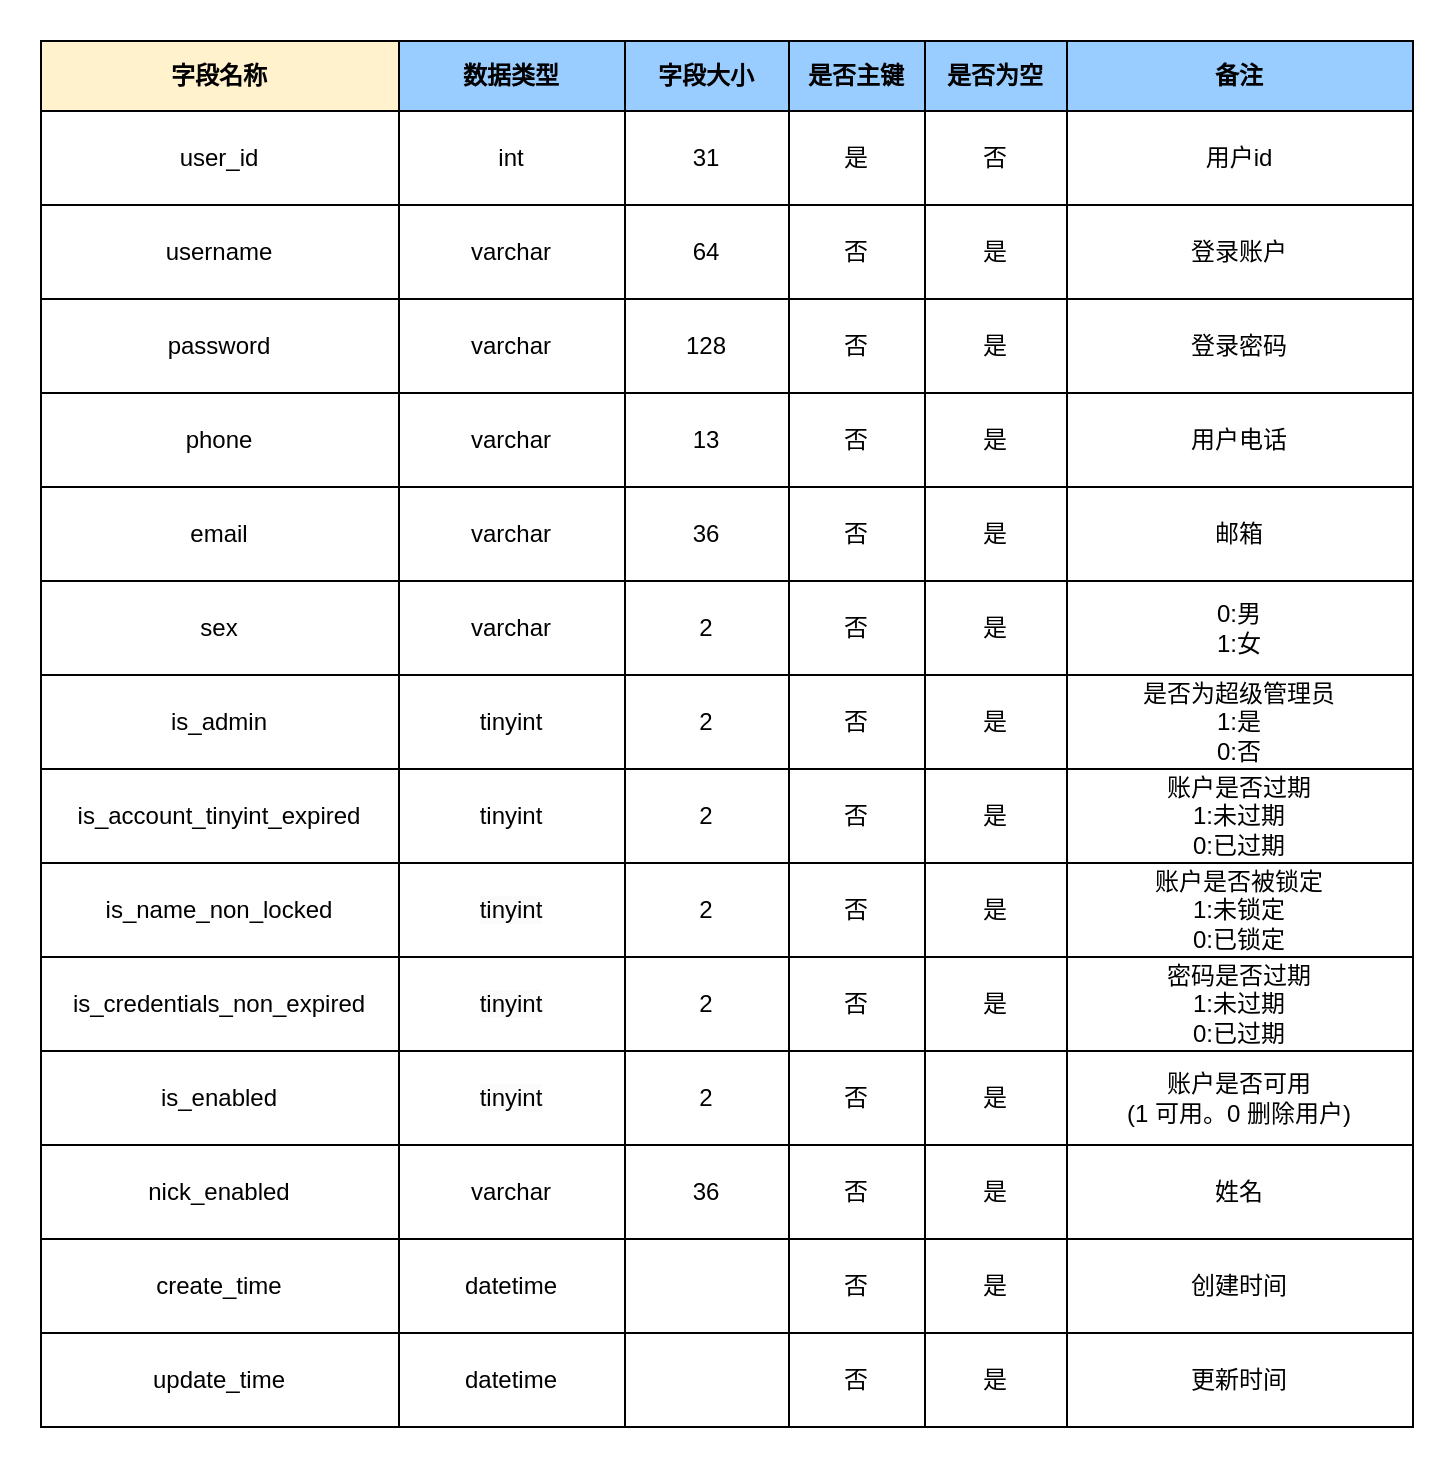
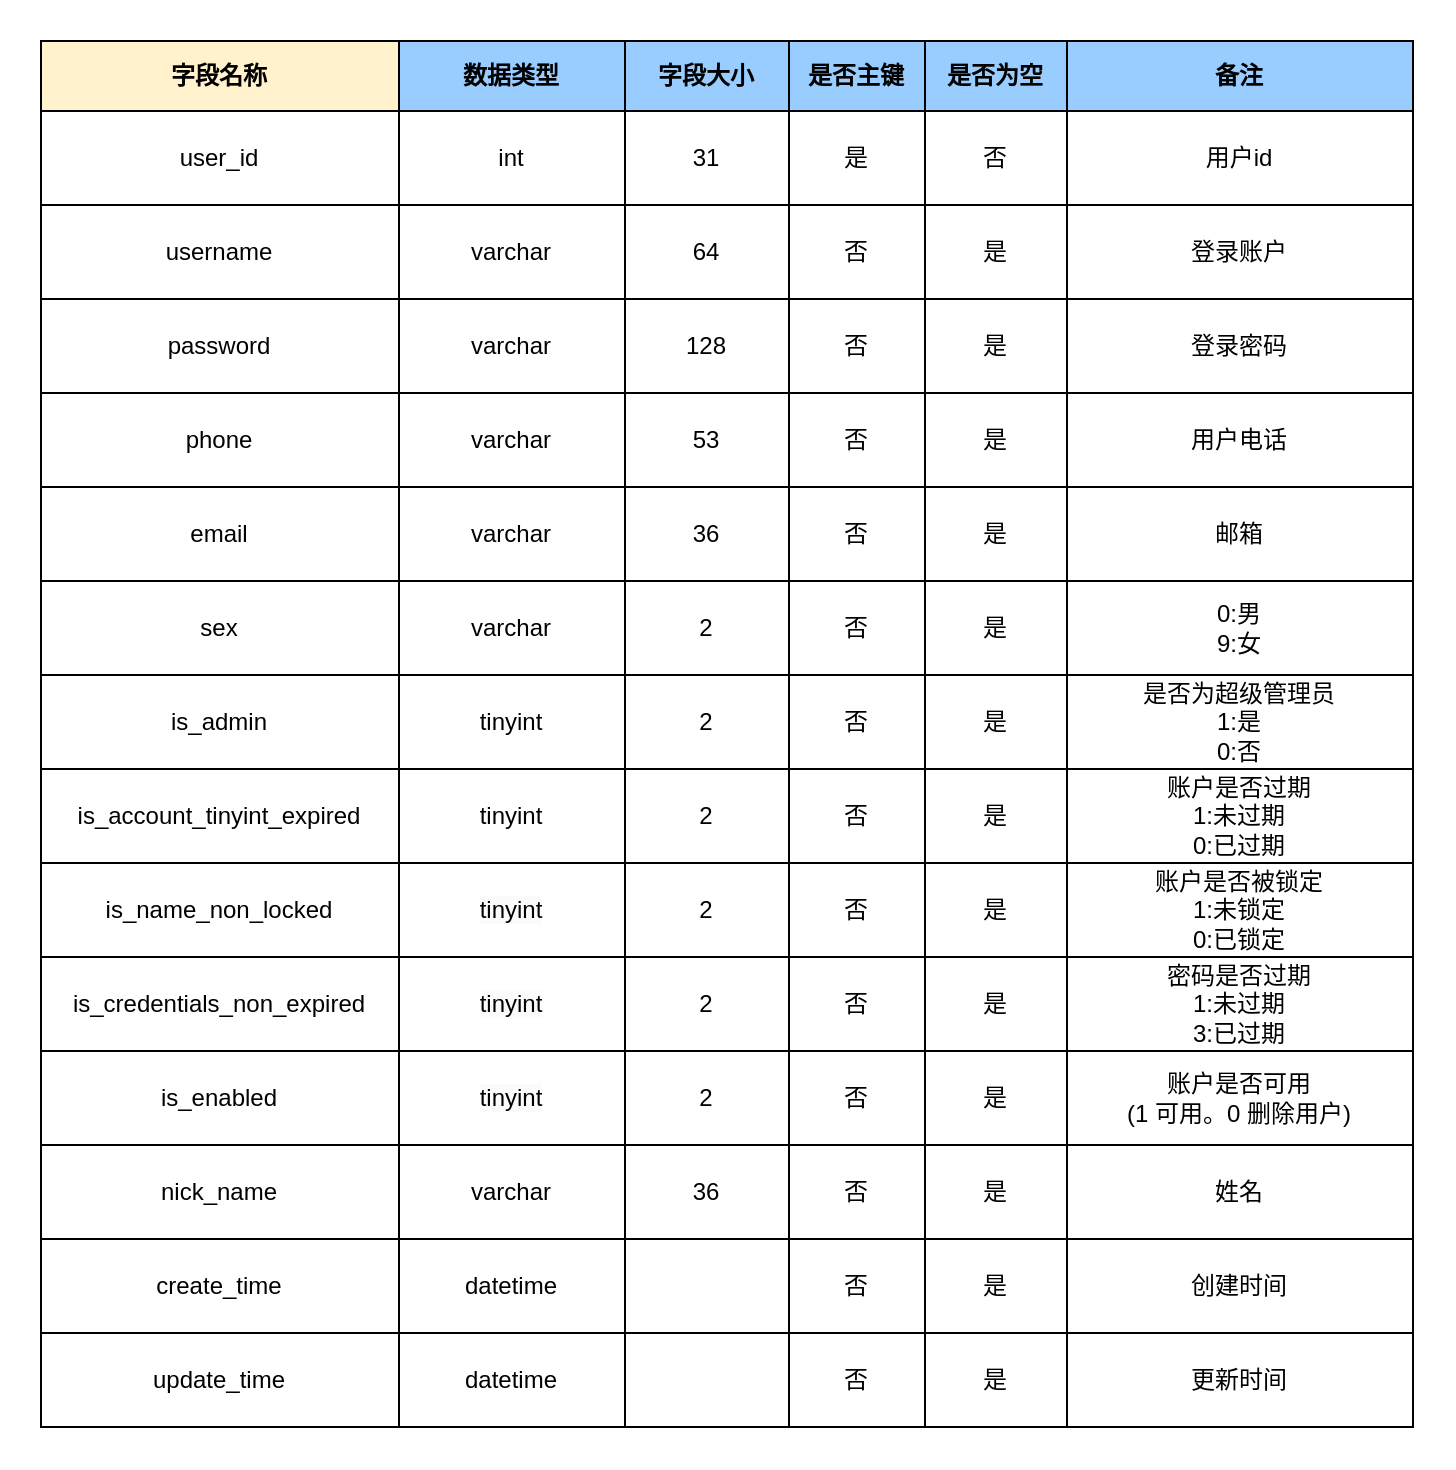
(707, 441) -> (707, 441)
(1240, 629) -> (1240, 629)
(1240, 1005) -> (1240, 1005)
(220, 1193) -> (220, 1193)
